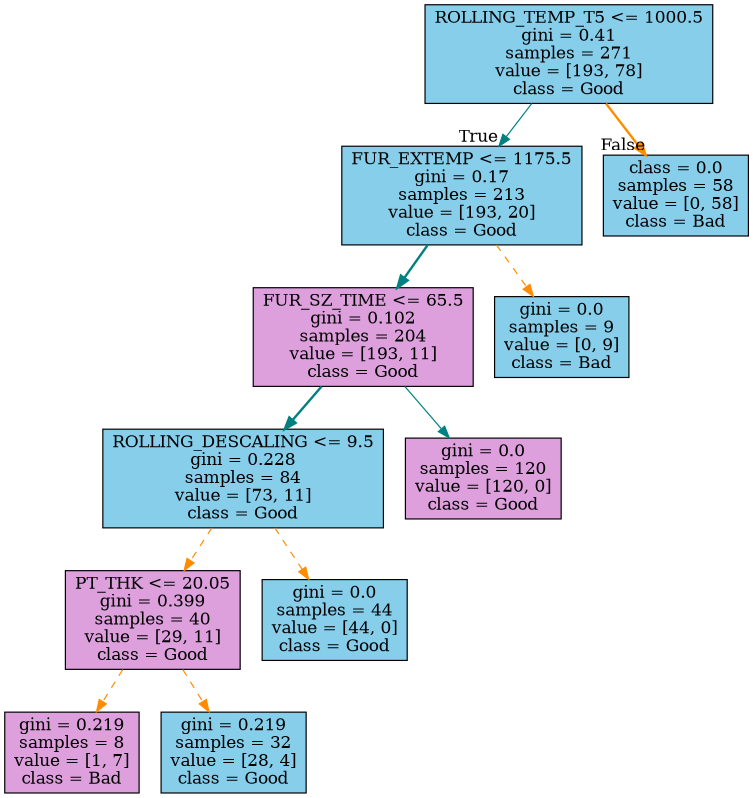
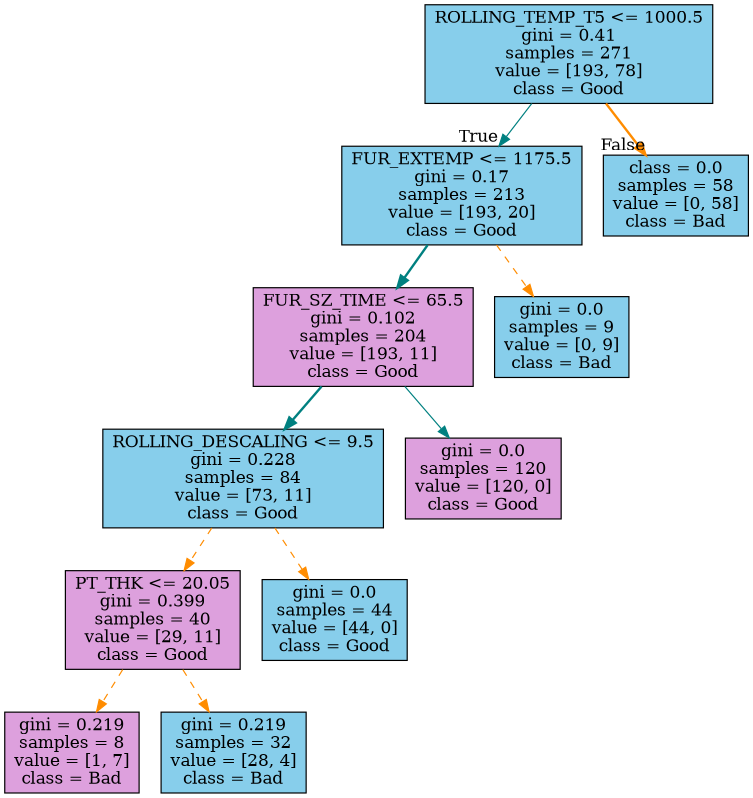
(234, 753) -> (234, 753)
